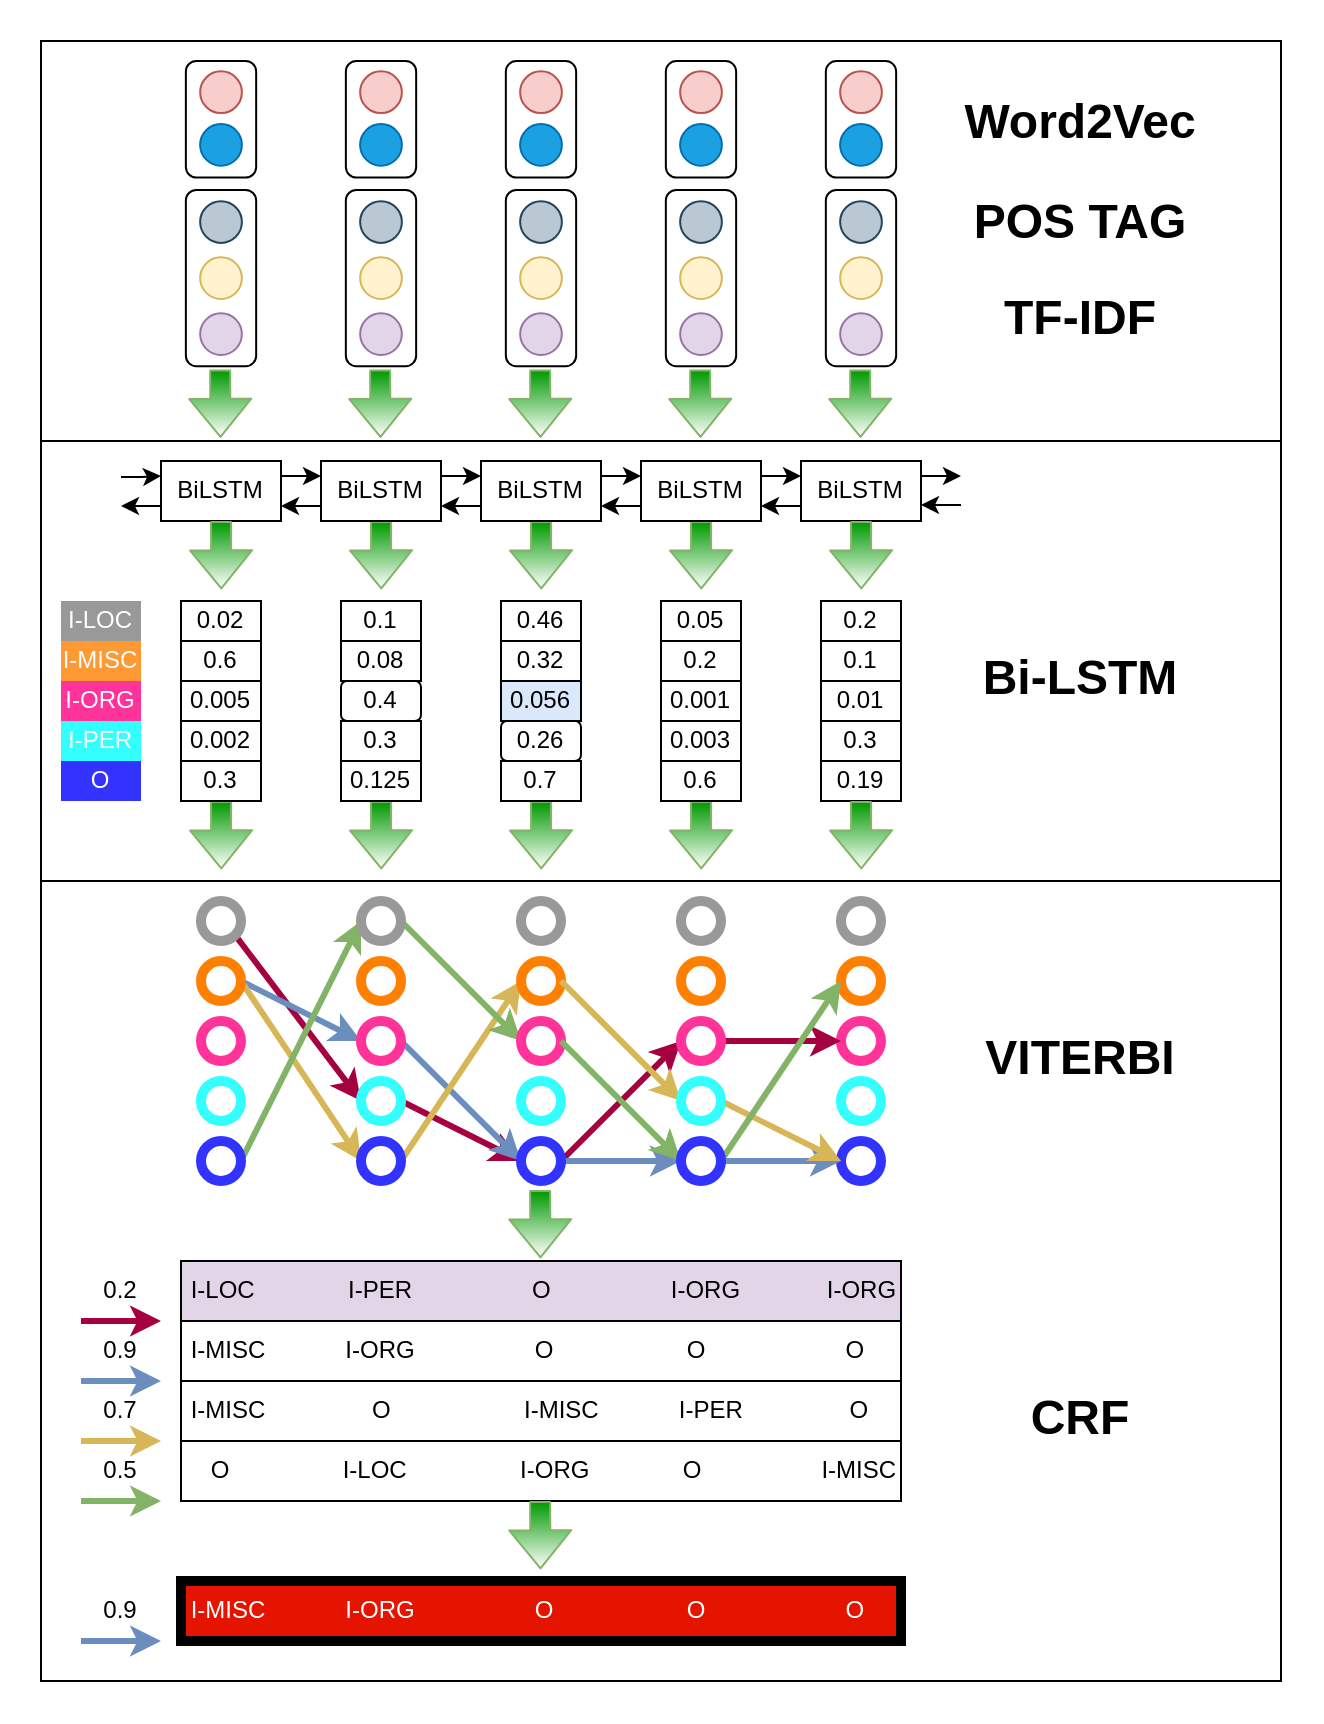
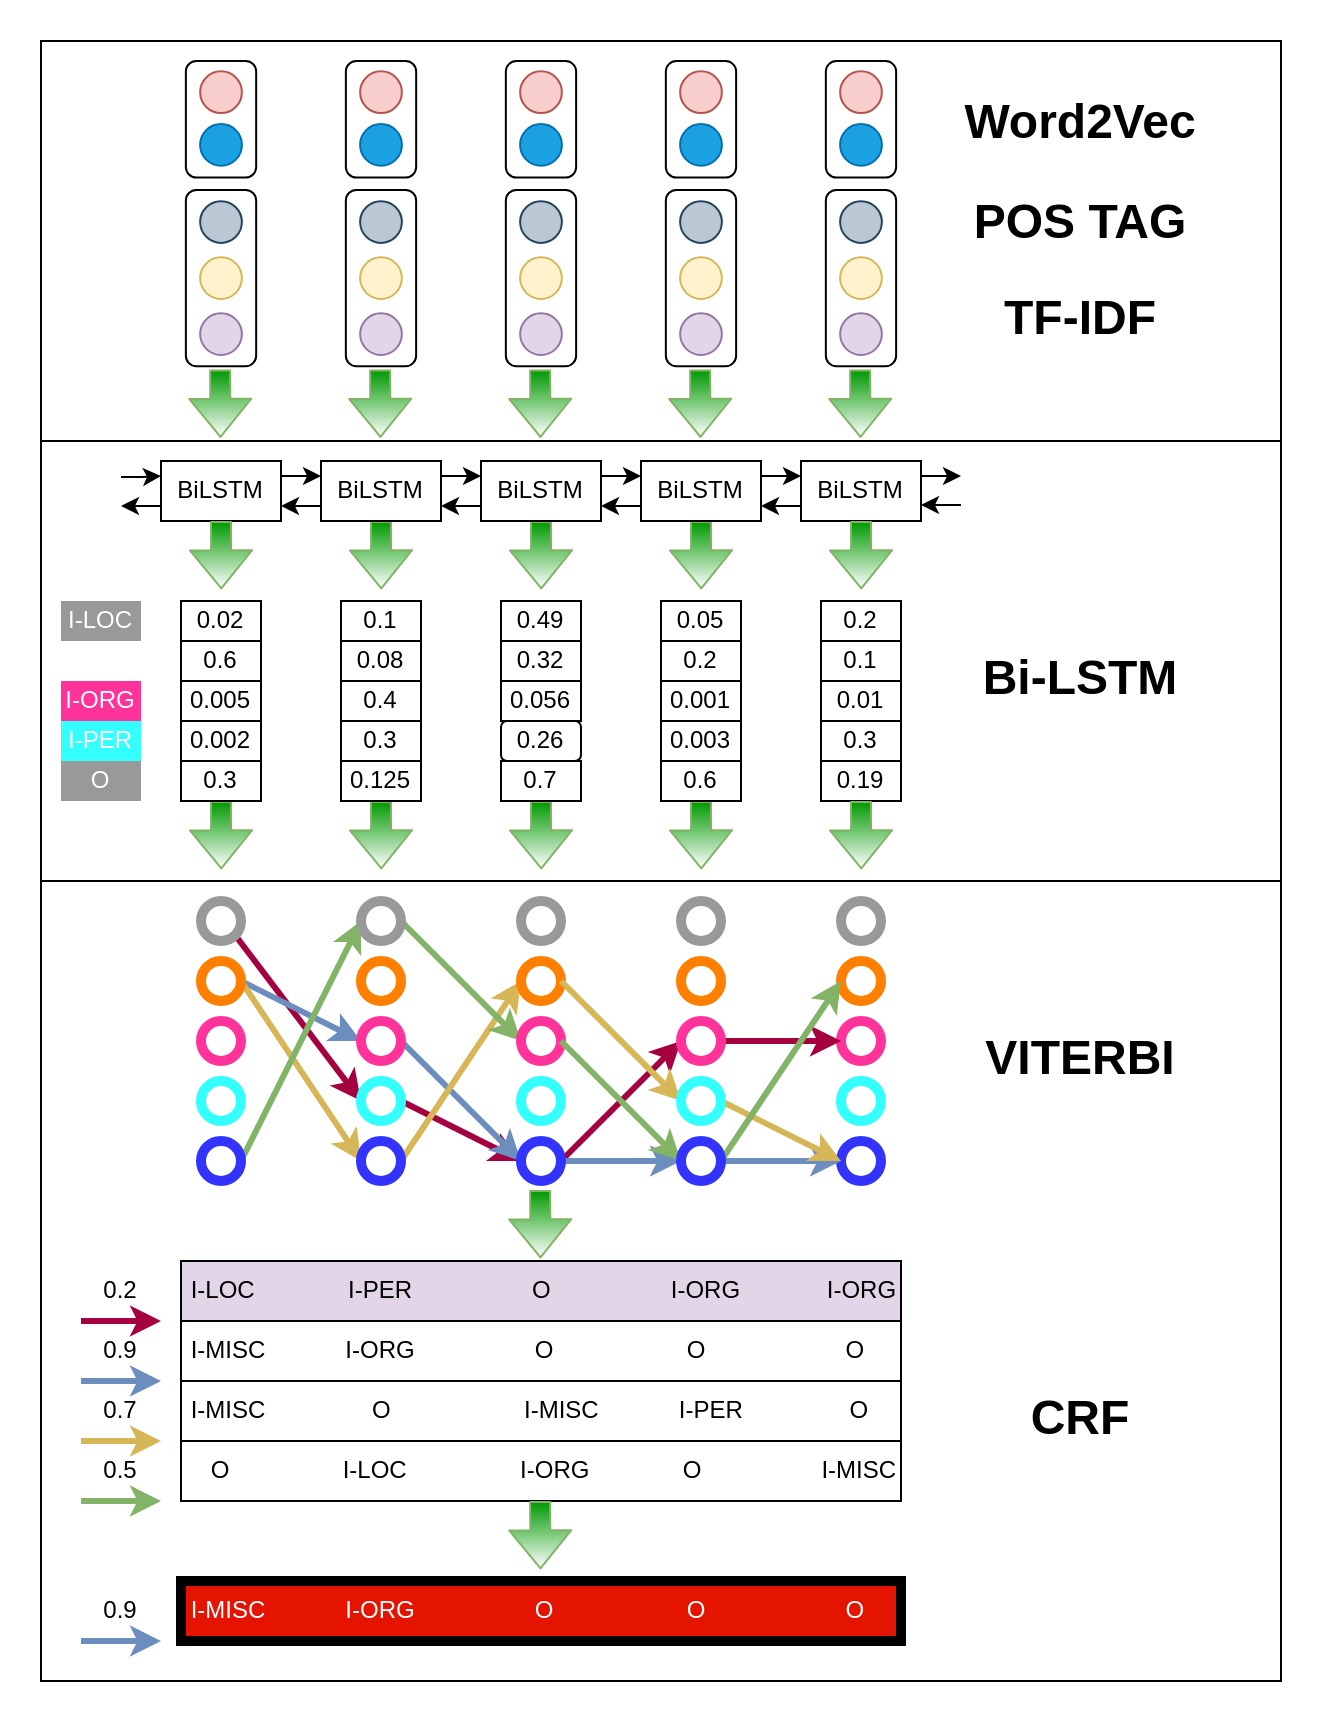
(541, 621) -> (541, 621)
(101, 661) -> none
(381, 701) -> (381, 701)
(541, 701) -> (541, 701)
(101, 781) -> (101, 781)
